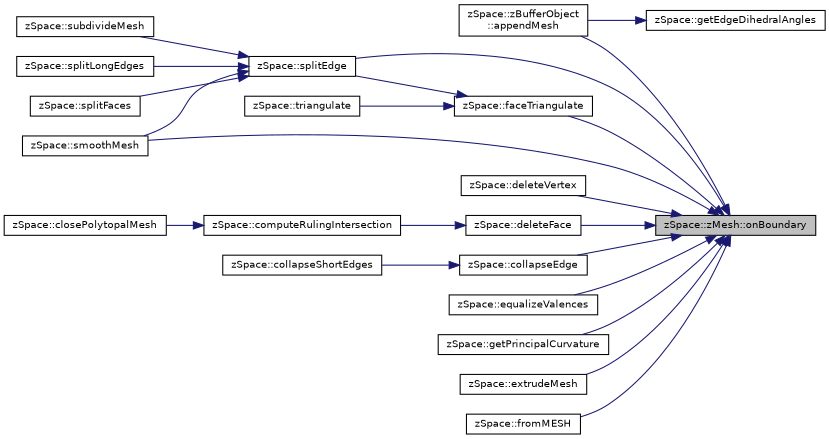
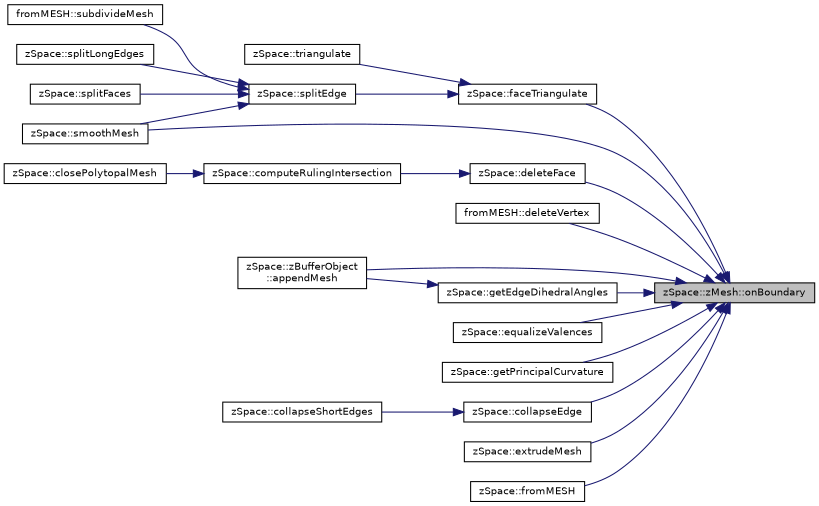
(85, 27) -> (85, 15)
(567, 71) -> (631, 293)
(523, 186) -> (528, 213)
